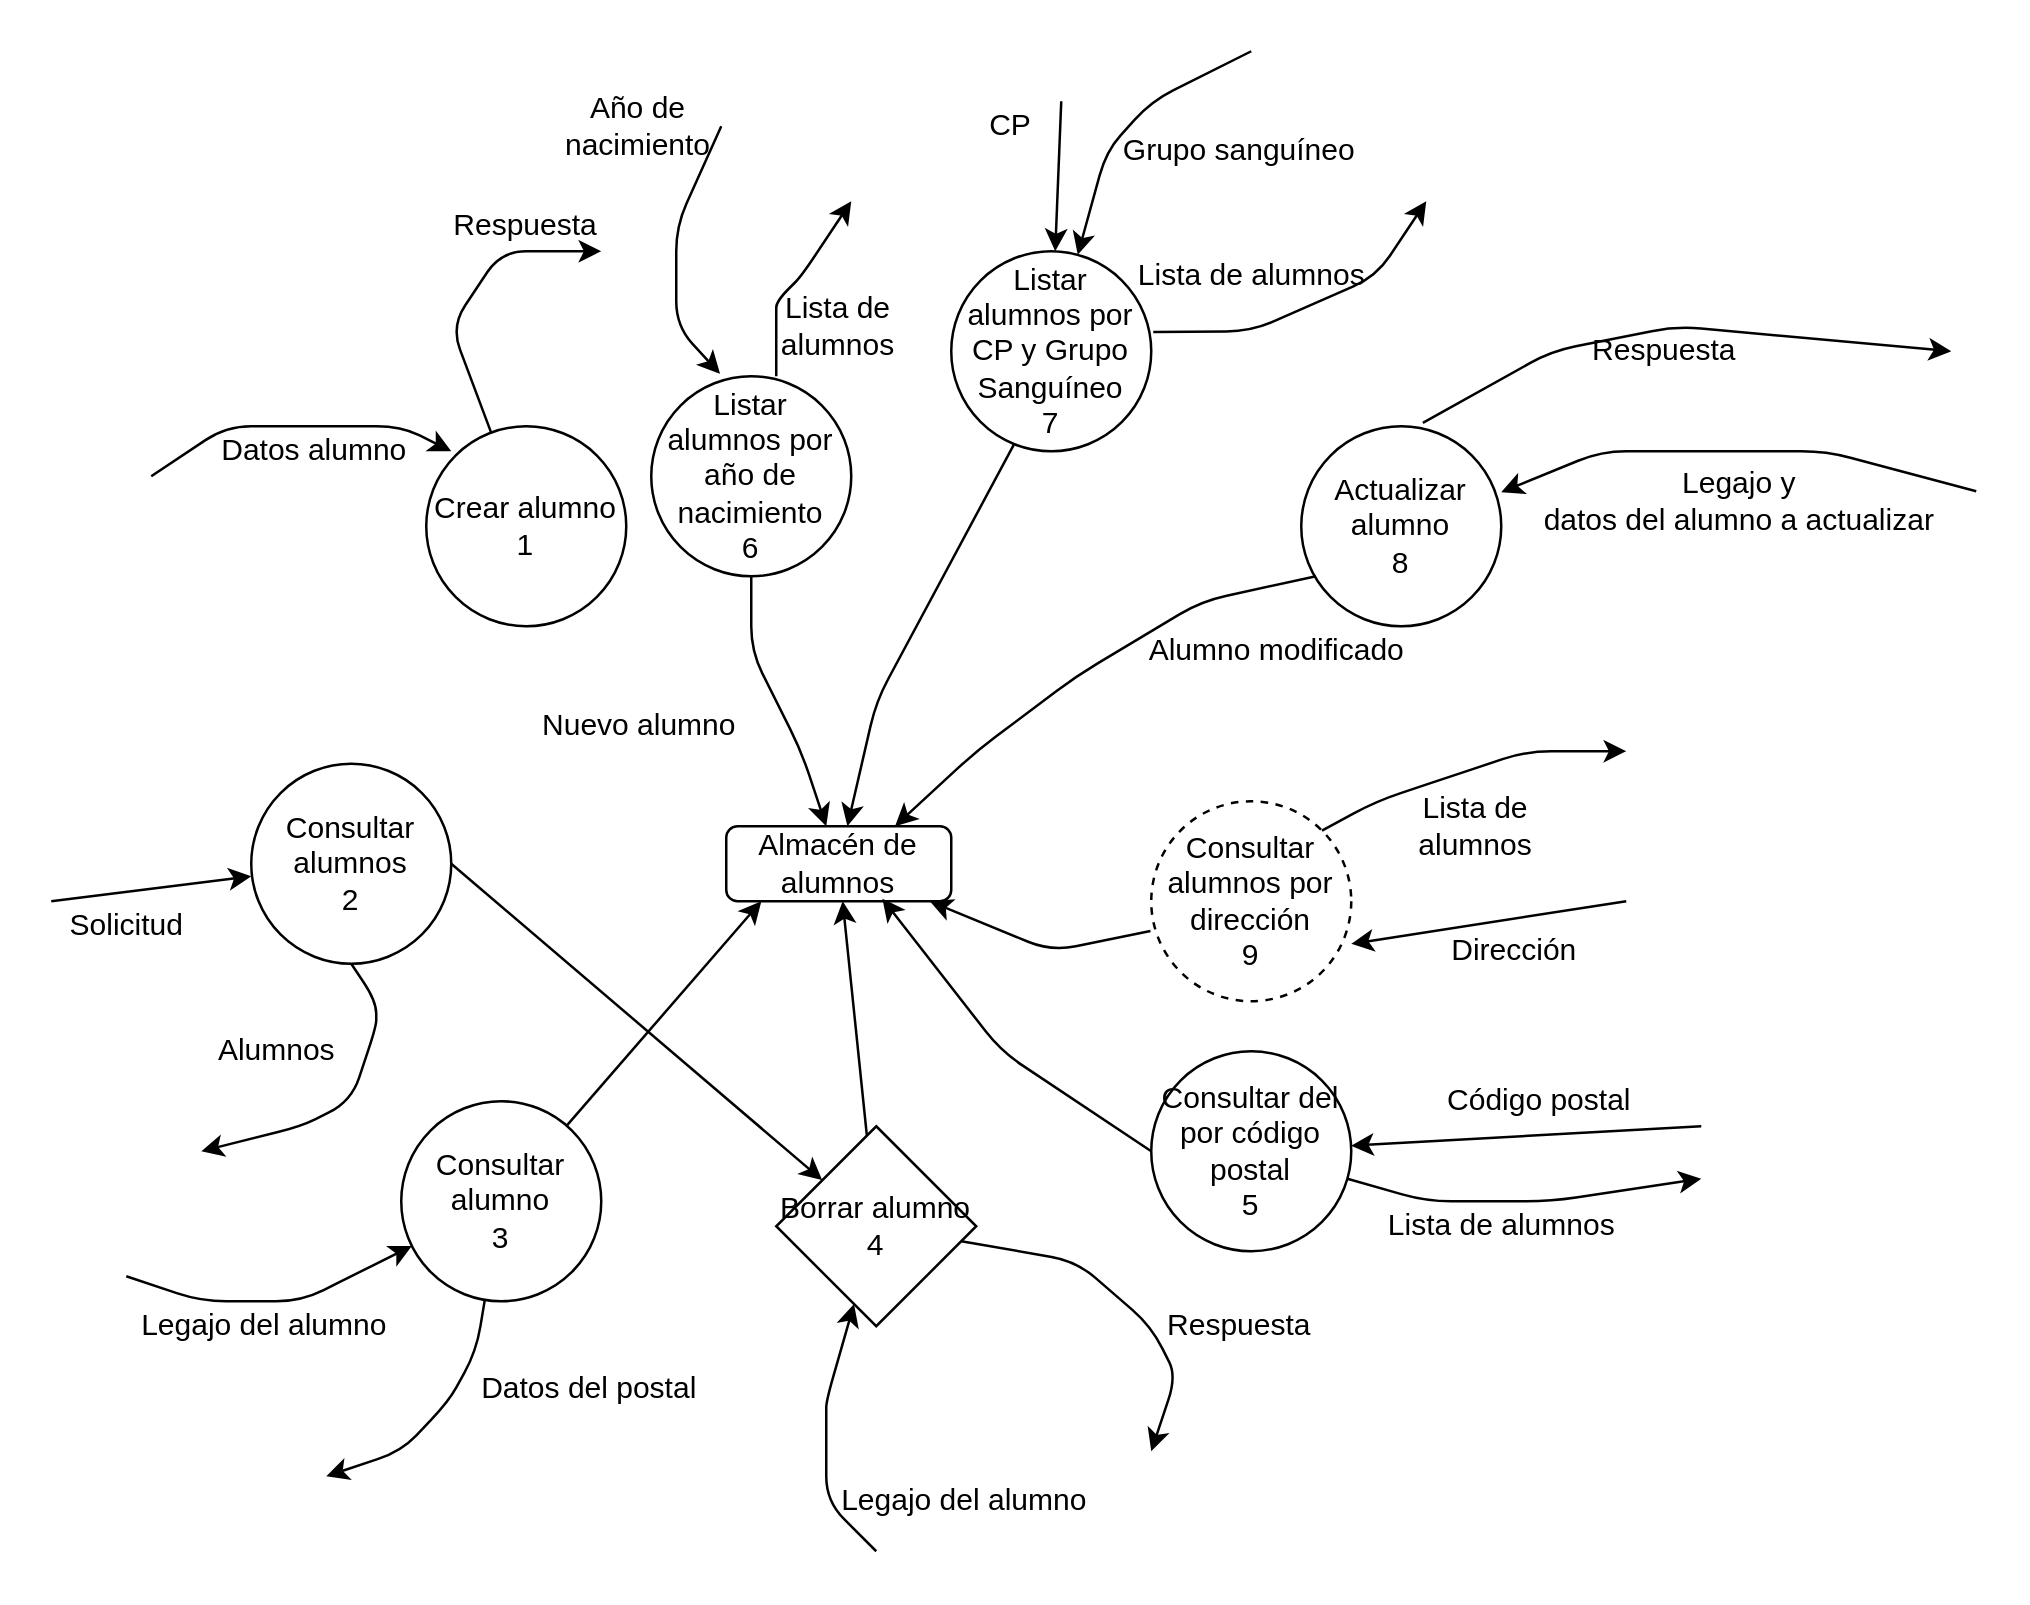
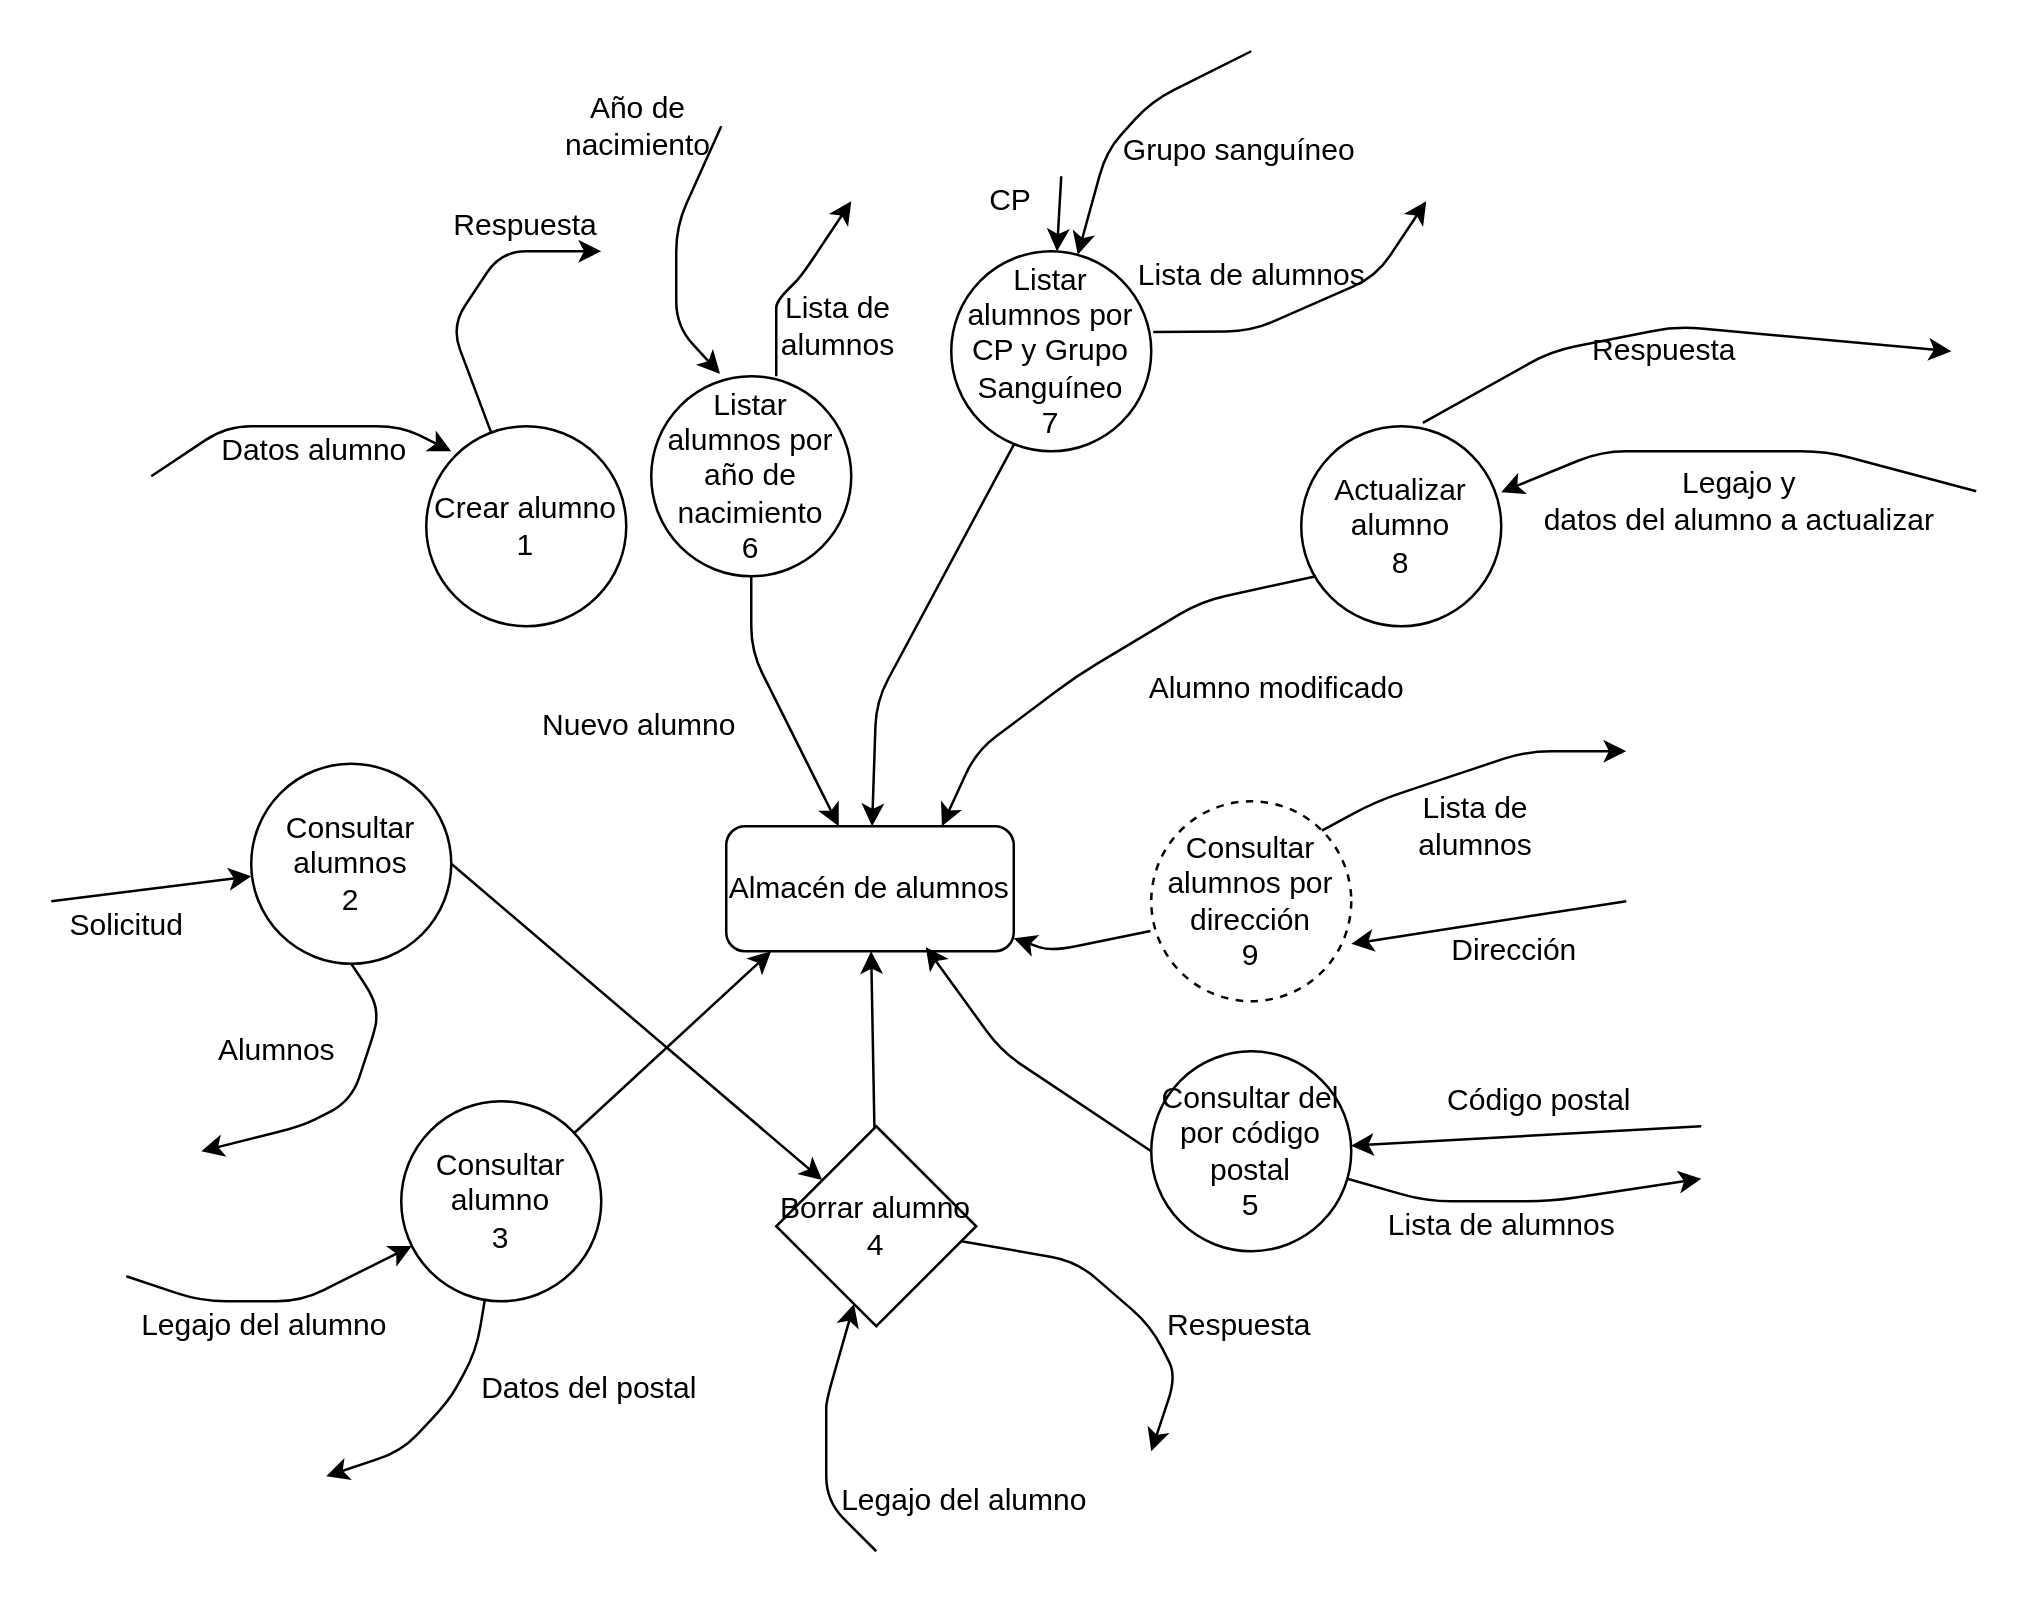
(1011, 126) -> (1011, 201)
(1276, 651) -> (1276, 689)
(839, 864) -> (870, 889)
